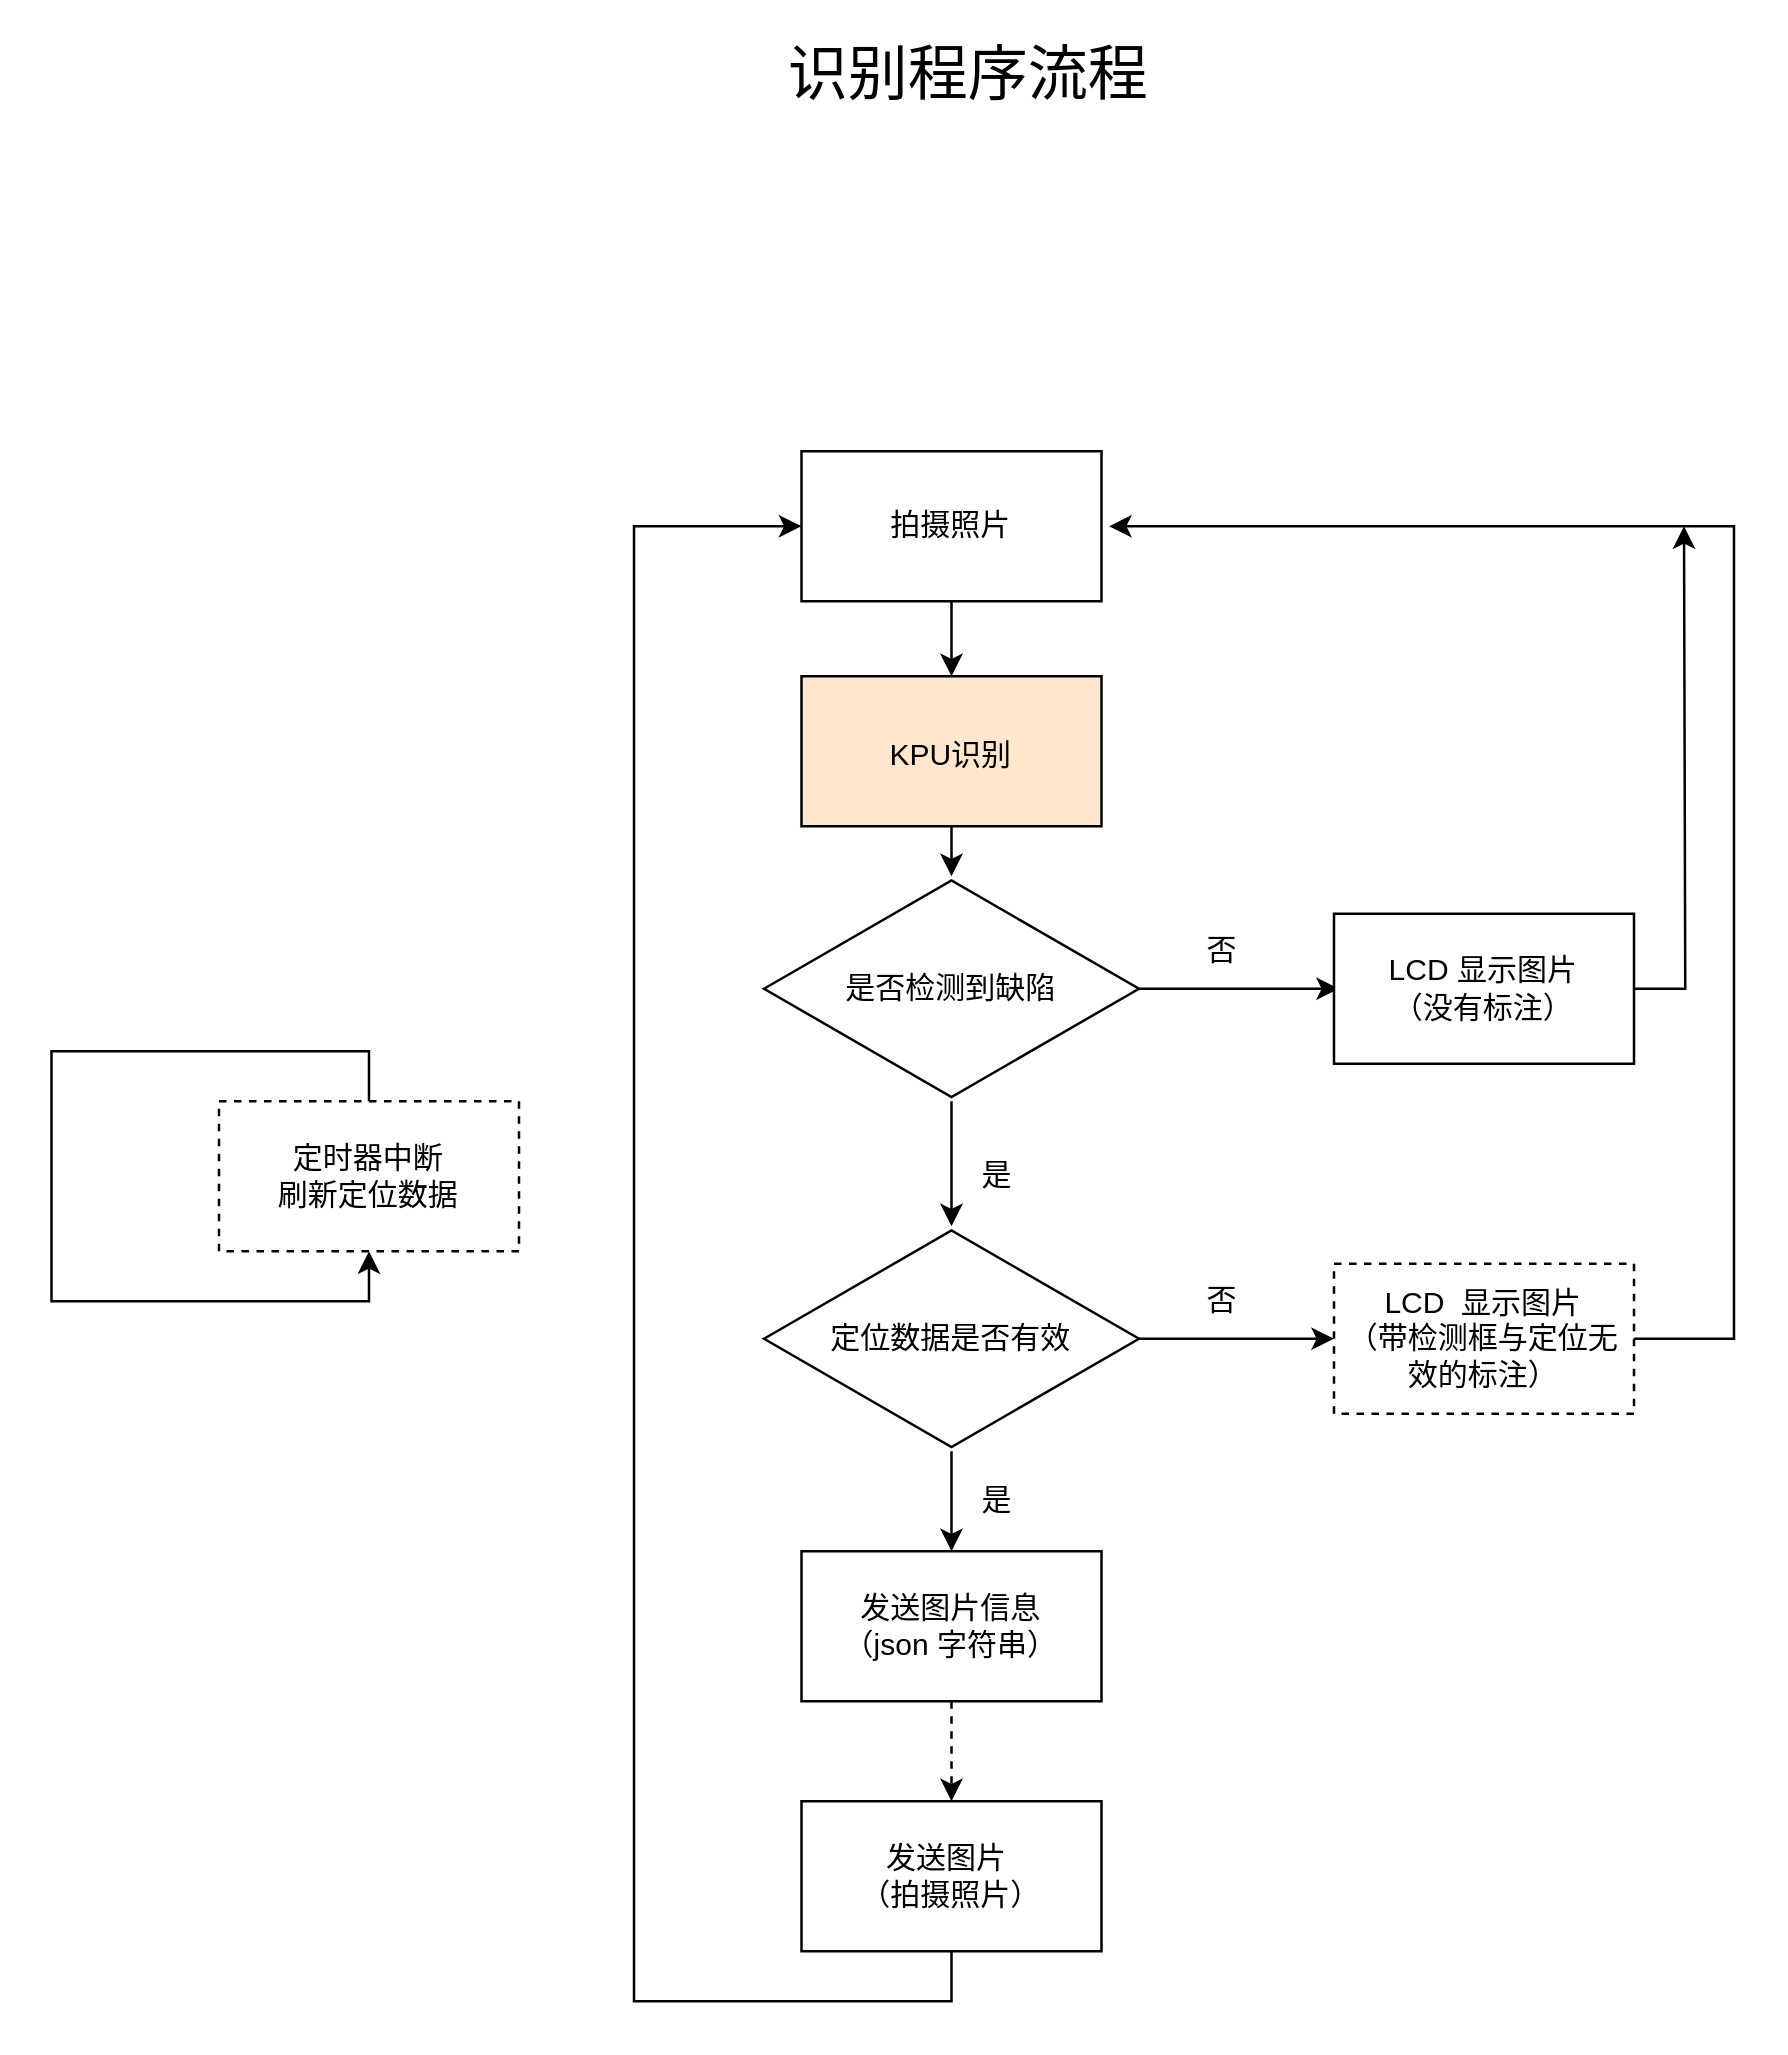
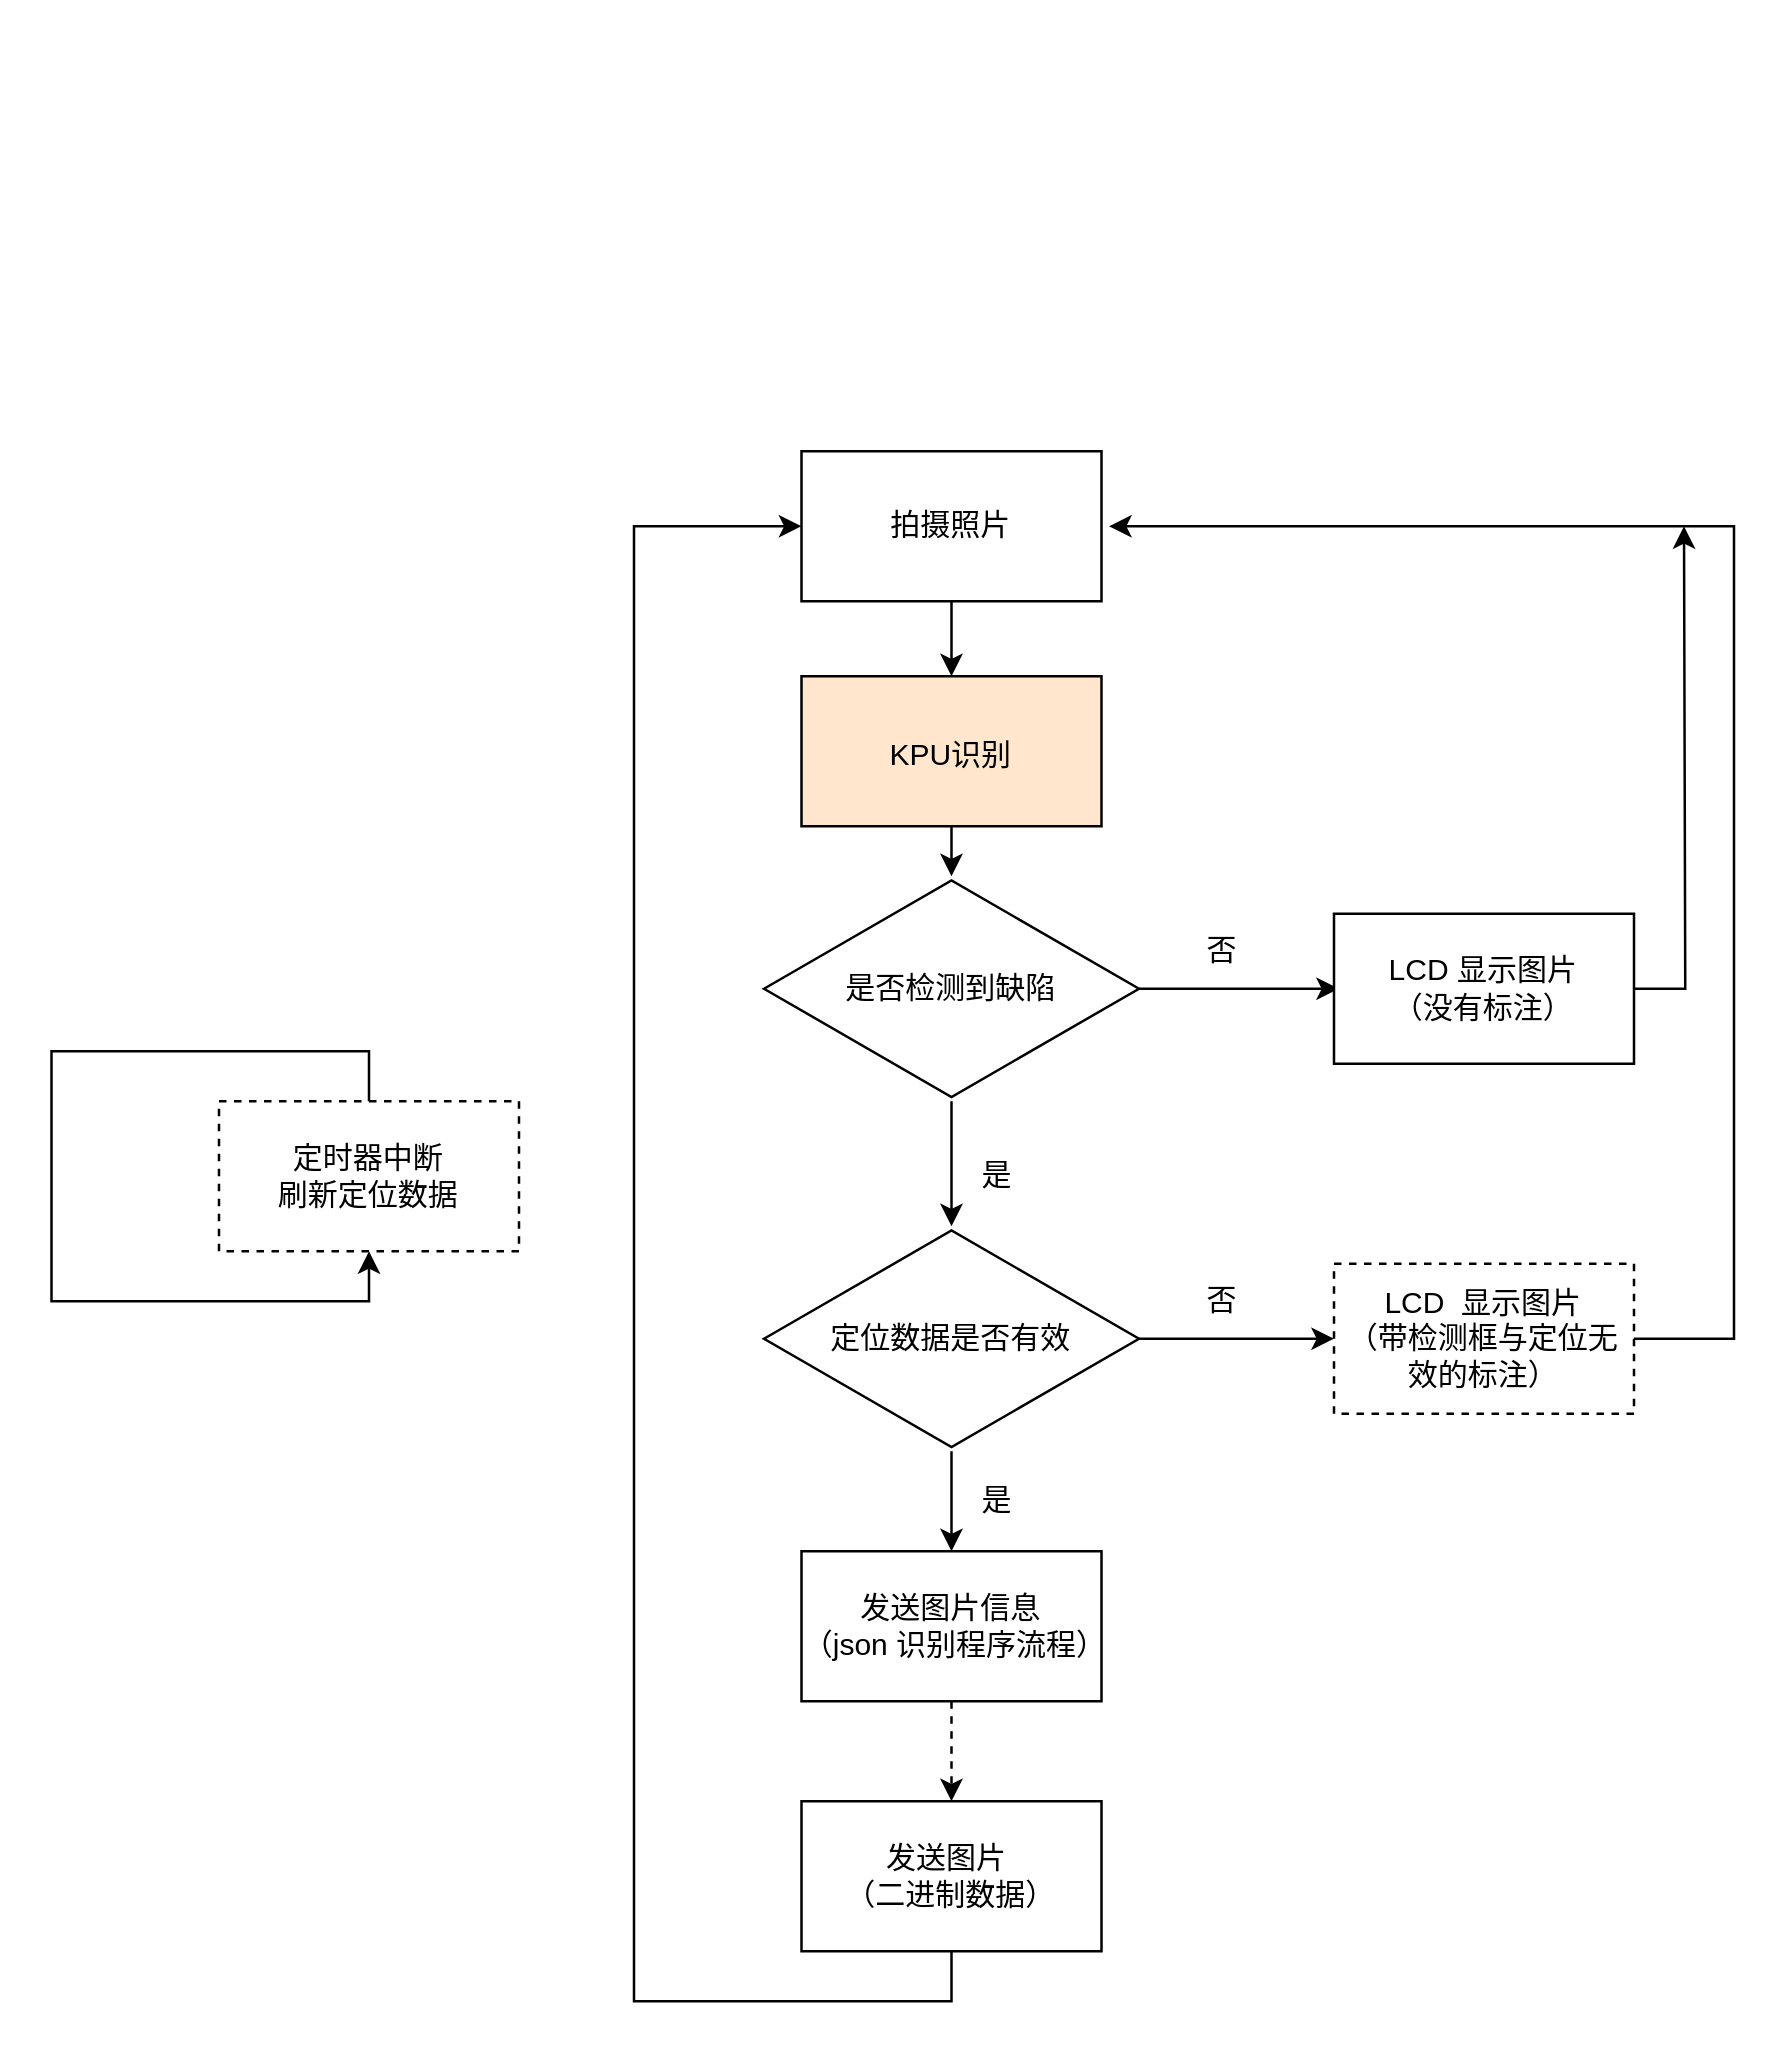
(969, 76) -> none
(951, 1626) -> (951, 1626)
(951, 1876) -> (951, 1876)
